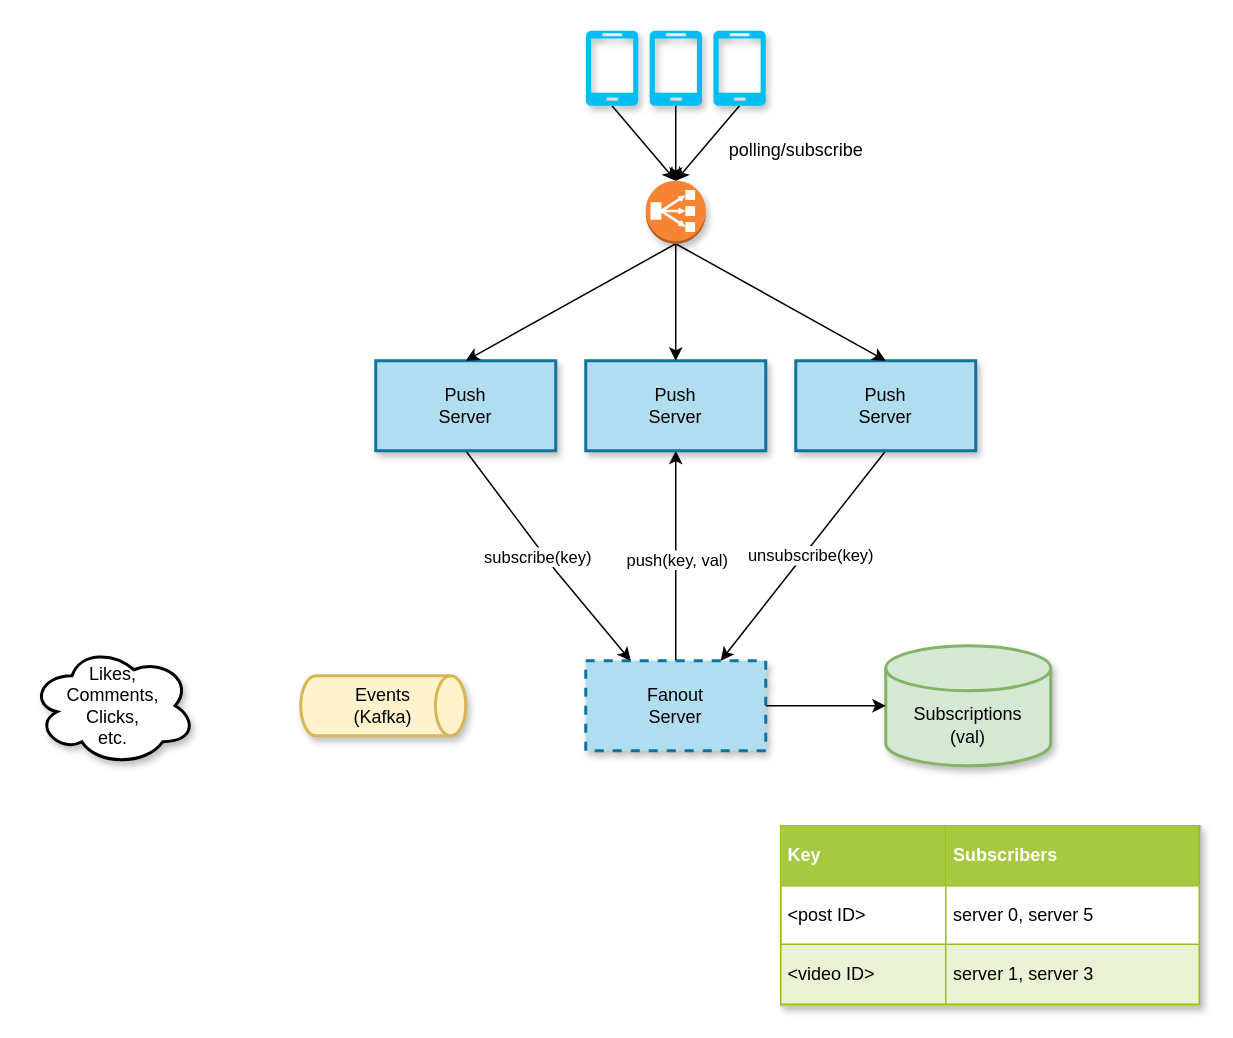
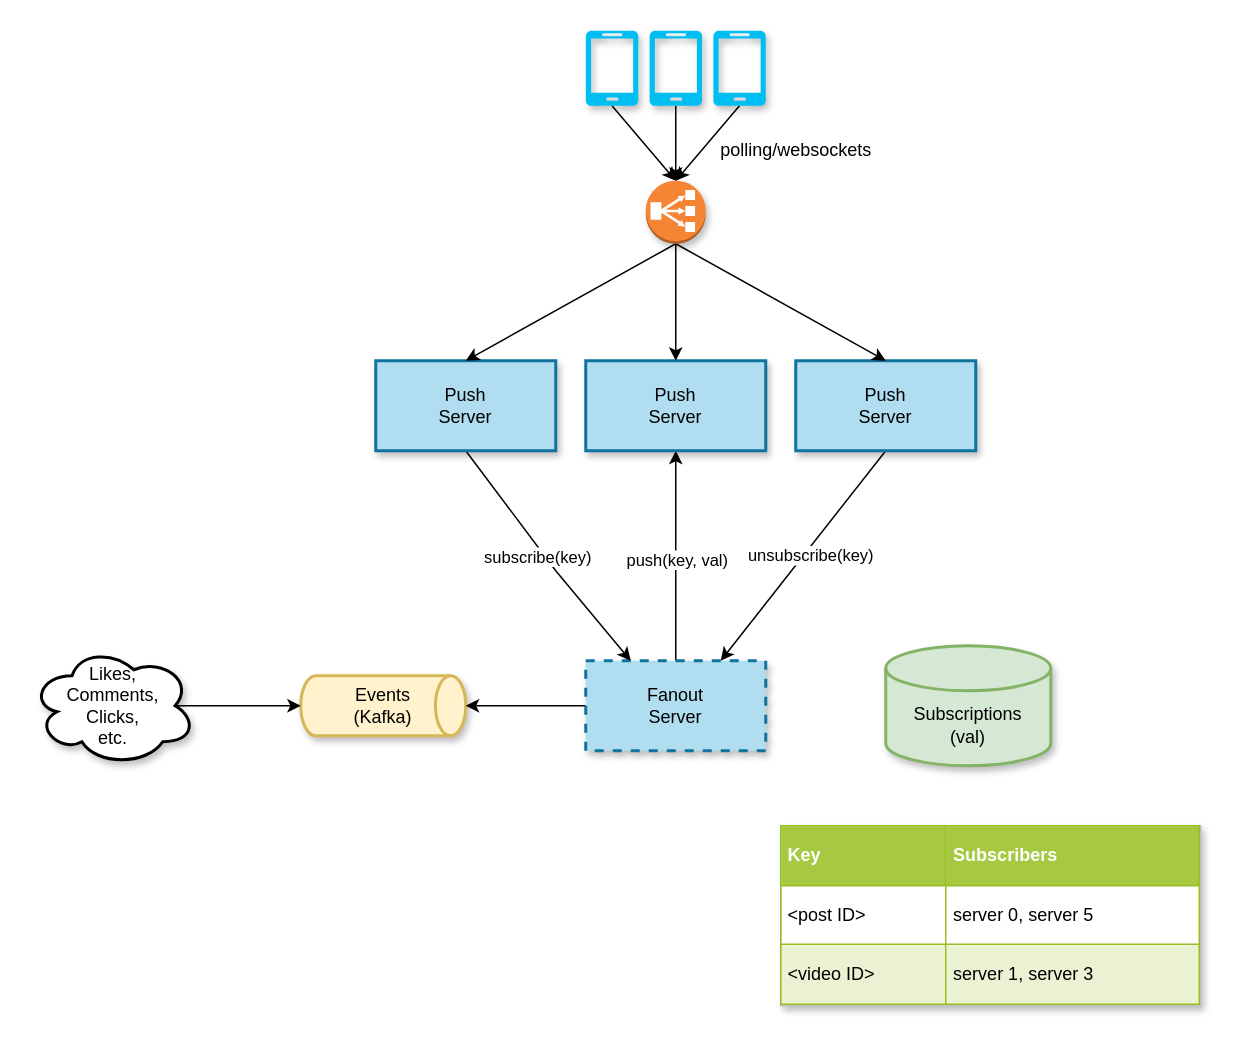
(797, 151) -> (797, 151)
none -> (233, 706)
none -> (531, 706)
(821, 706) -> none
